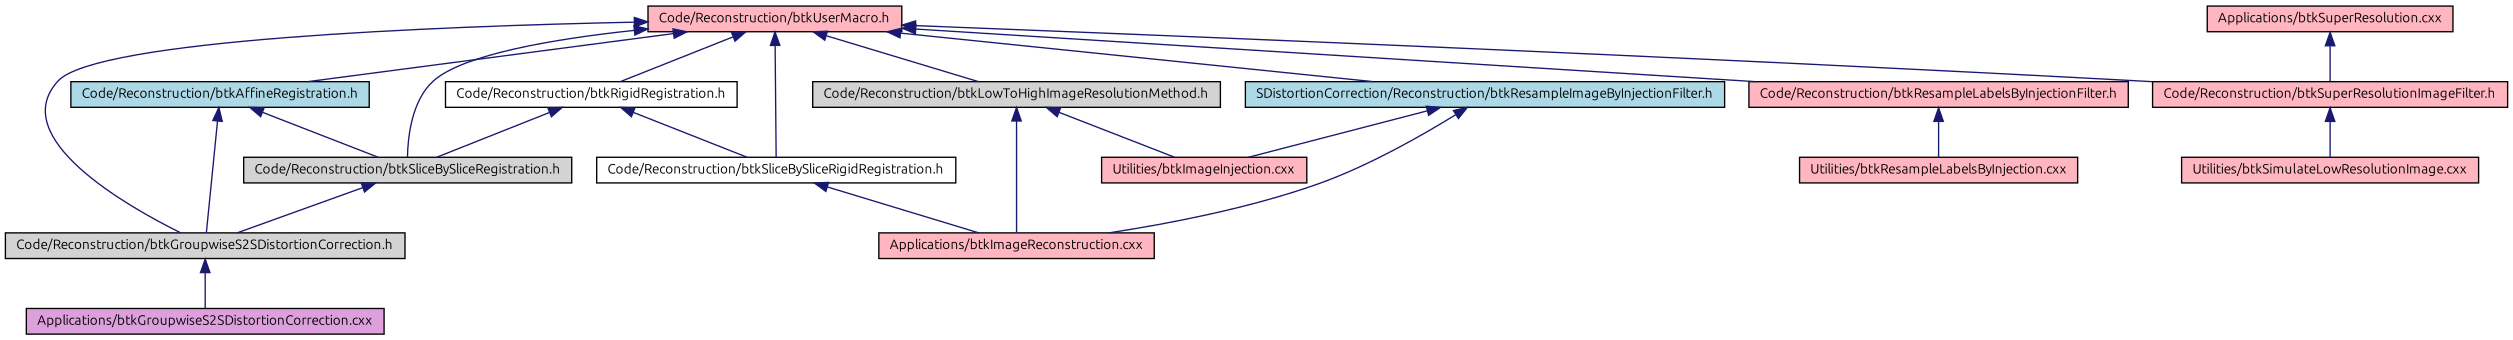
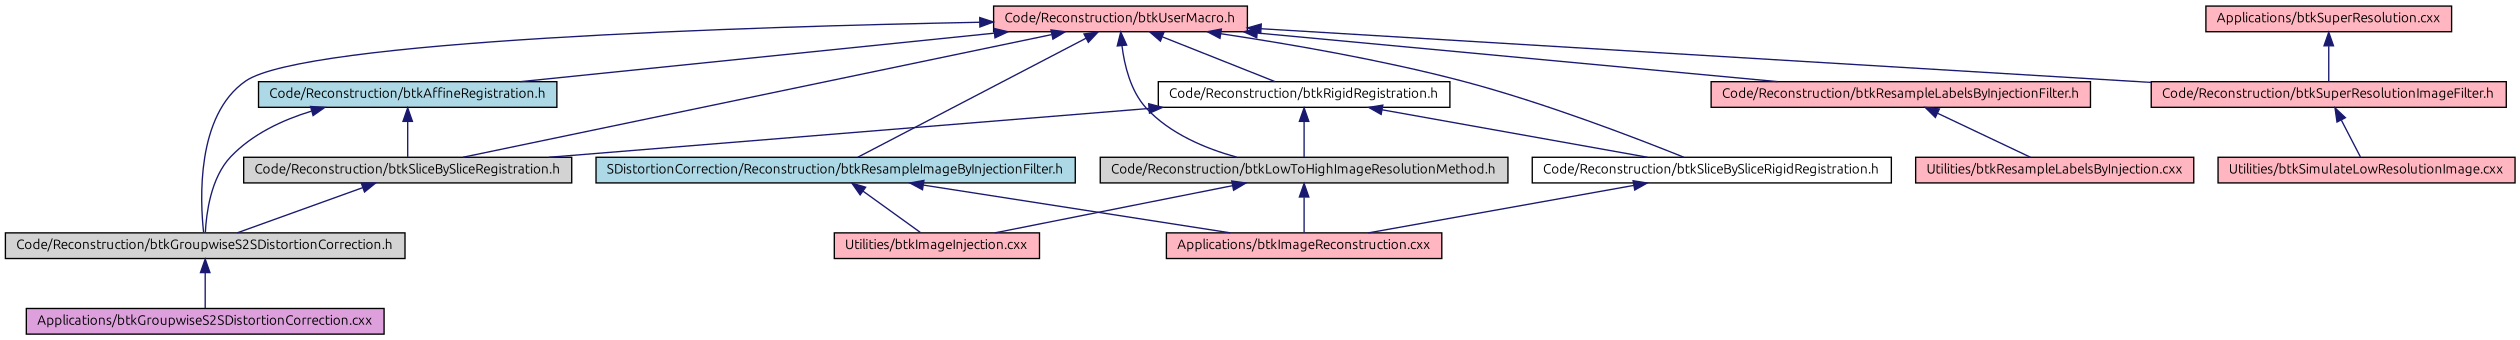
none -> (1304, 139)
